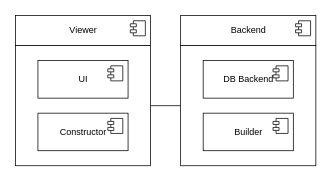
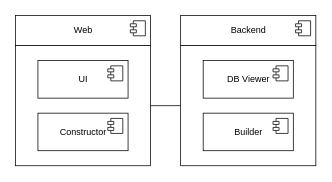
(83, 30) -> (83, 30)
(248, 79) -> (248, 79)
